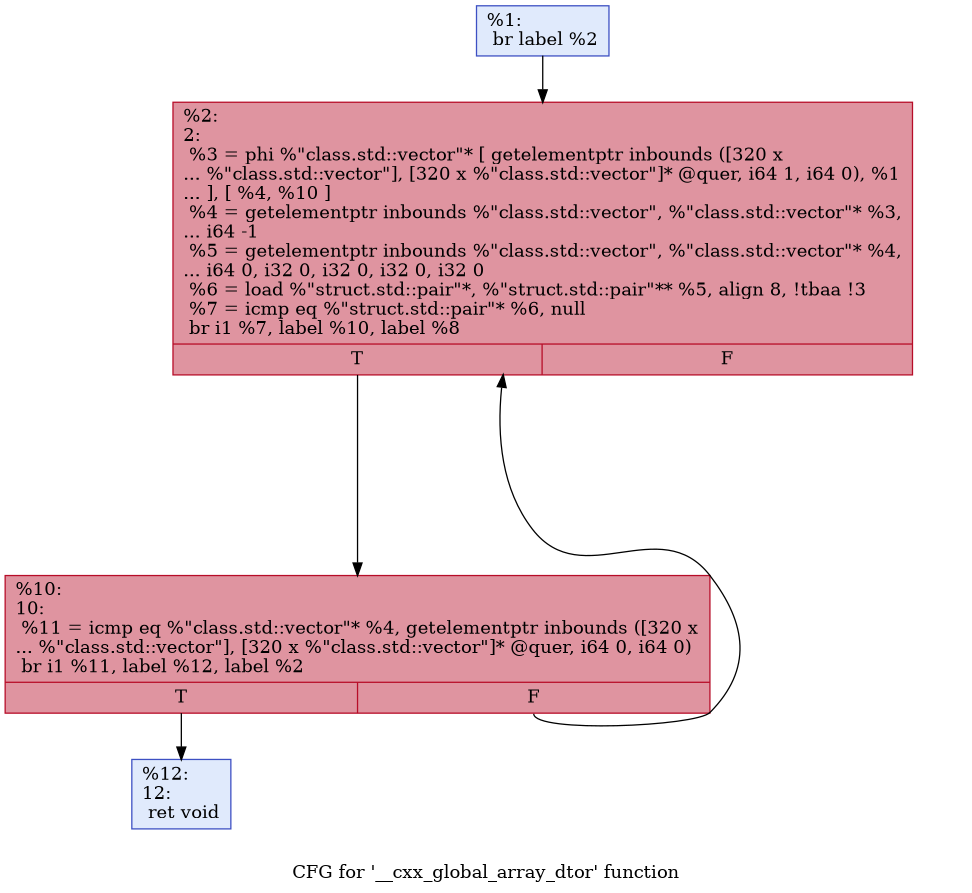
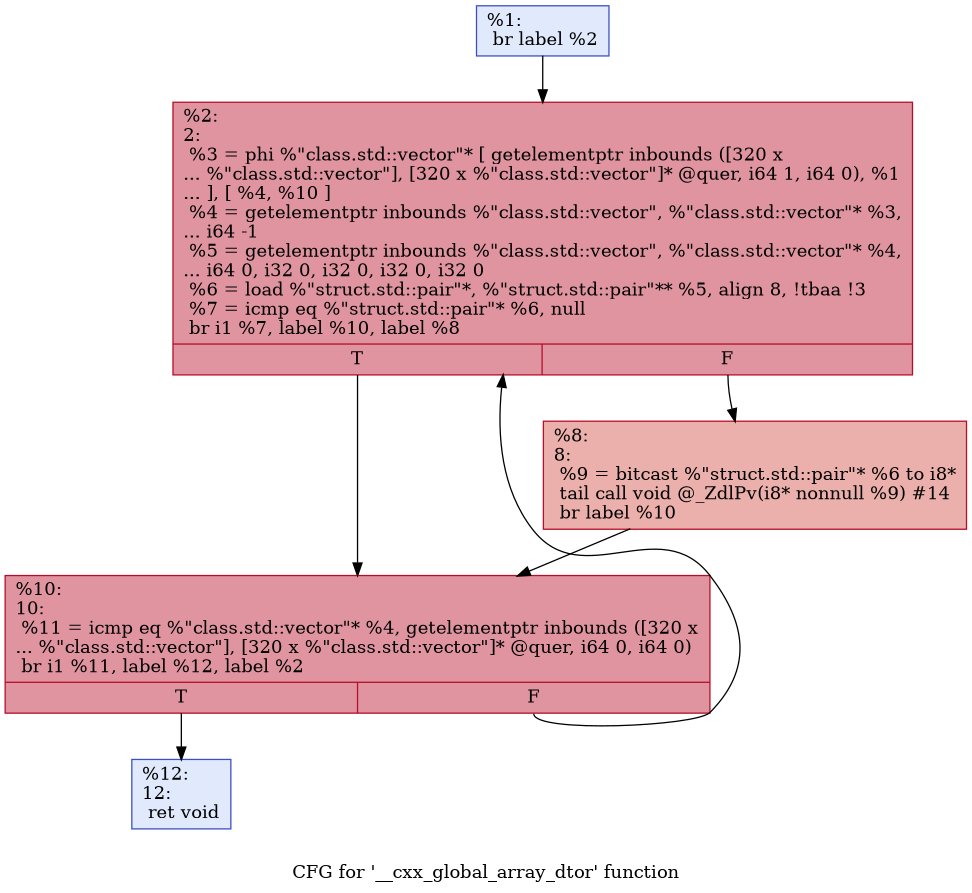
none -> (755, 475)
